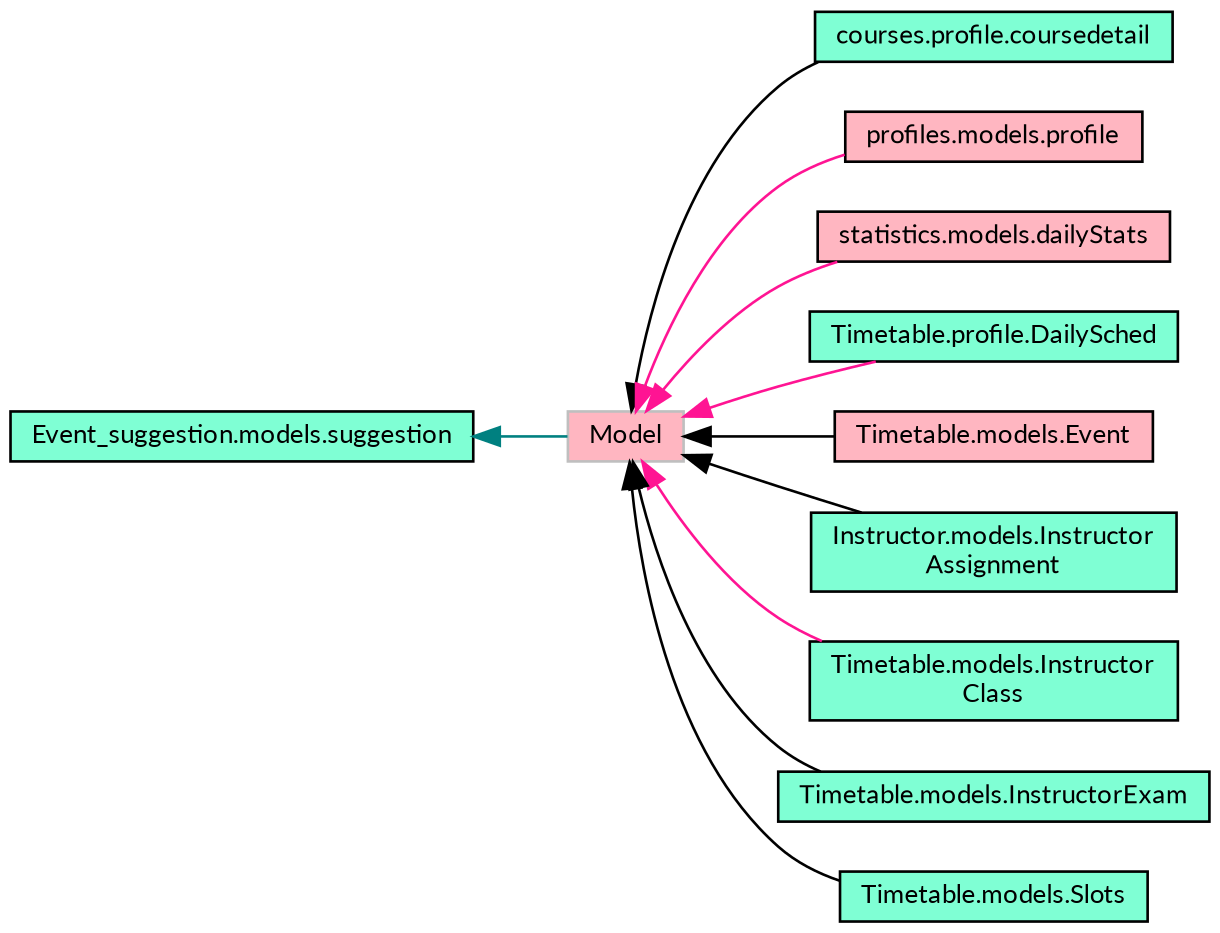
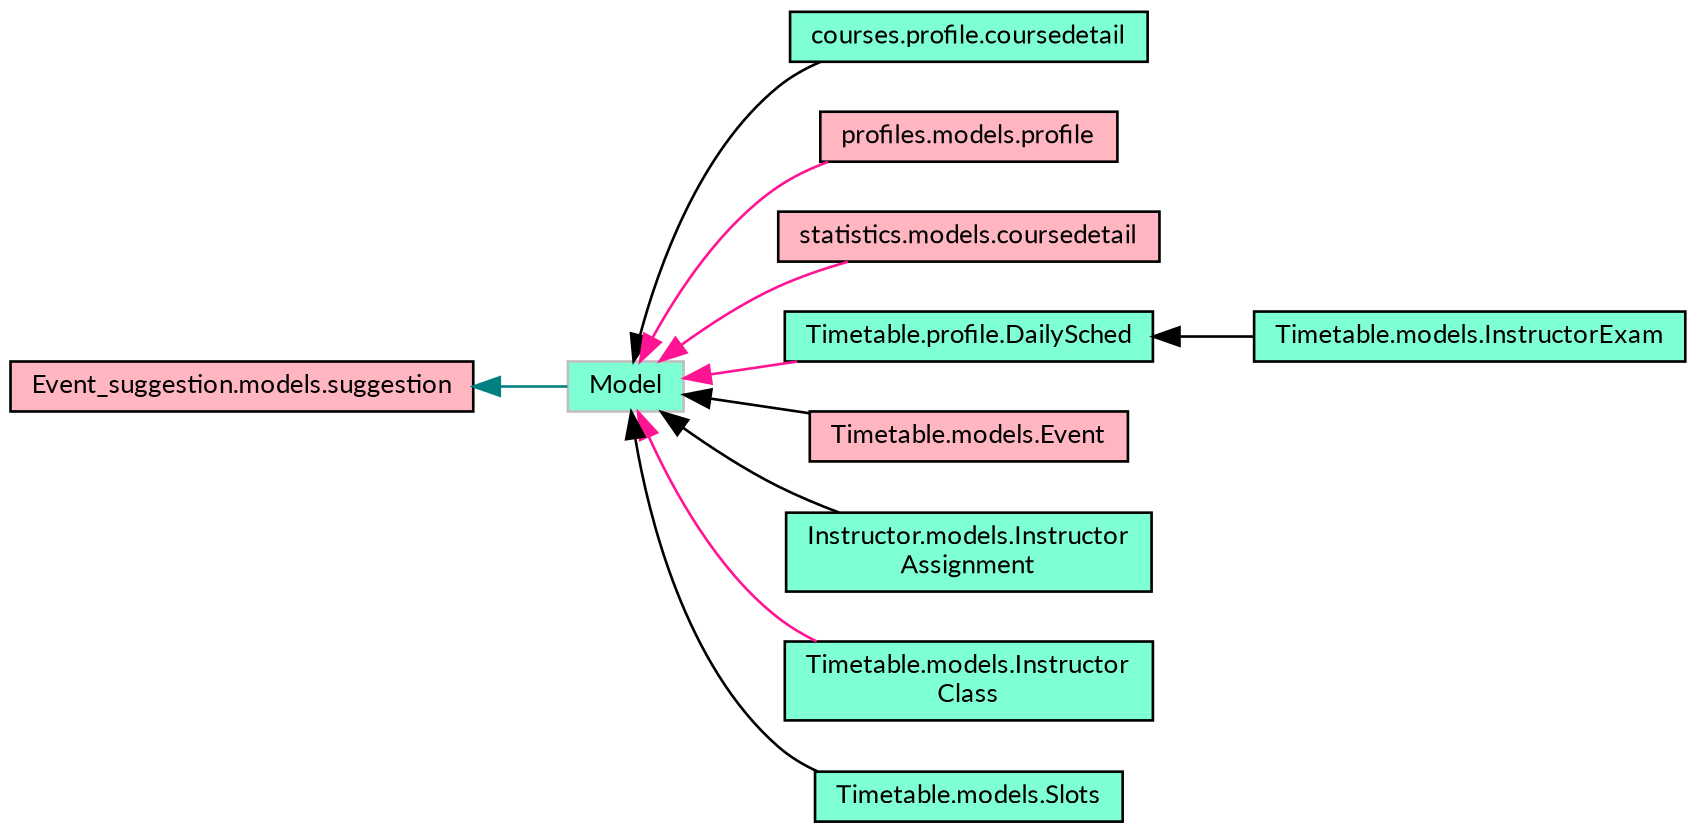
(994, 237) -> (969, 237)
(242, 436) -> (242, 386)
(626, 436) -> (626, 386)
(700, 650) -> (1217, 337)
